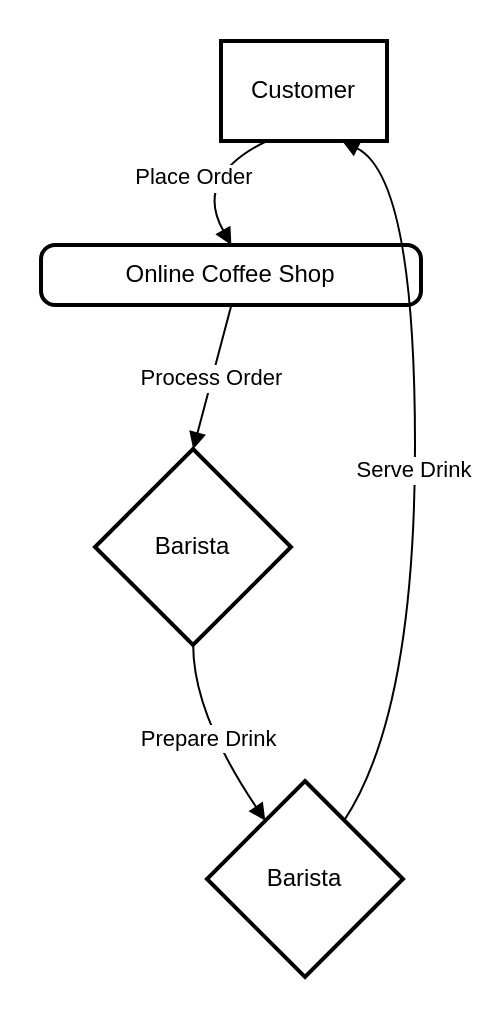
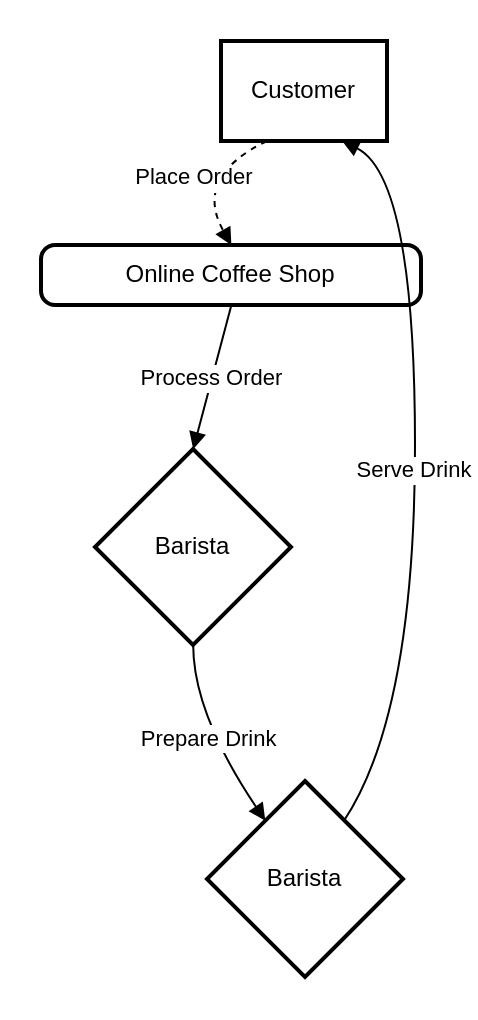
(246, 153) -> (246, 153)
